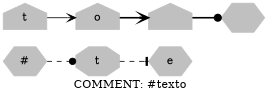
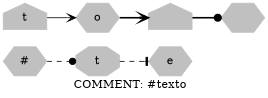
(98, 18) -> (98, 18)
